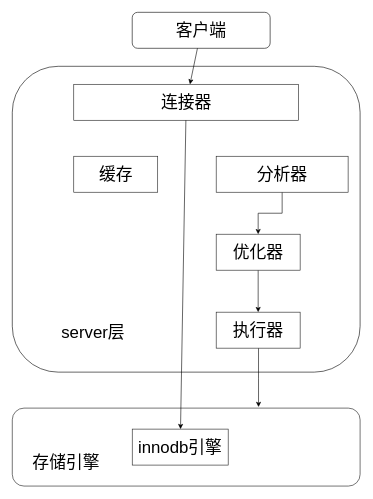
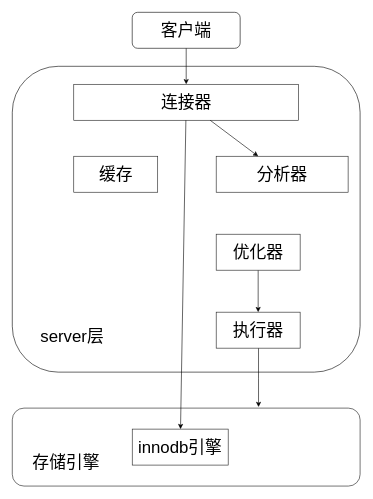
(201, 30) -> (186, 30)
none -> (234, 138)
(258, 213) -> none
(93, 332) -> (72, 336)
